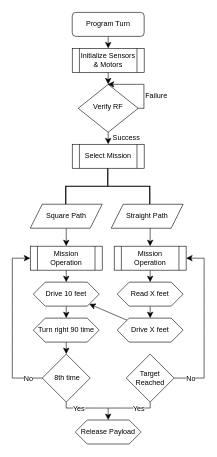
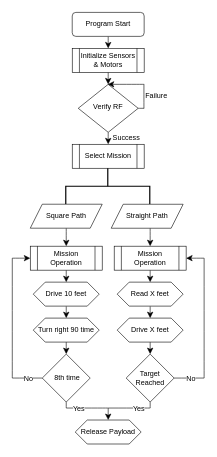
(108, 24) -> (108, 24)
(111, 313) -> (150, 347)
